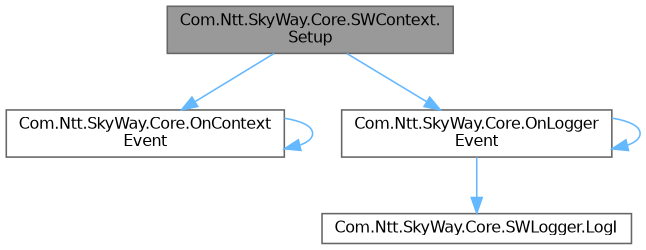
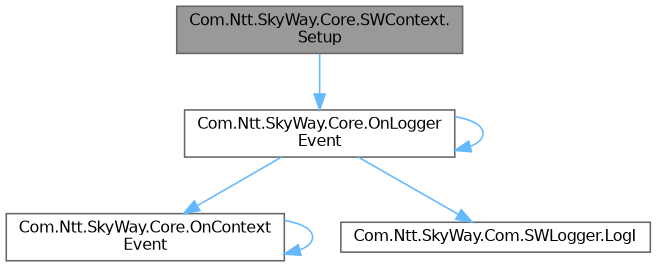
(235, 78) -> (240, 181)
(477, 229) -> (496, 237)
